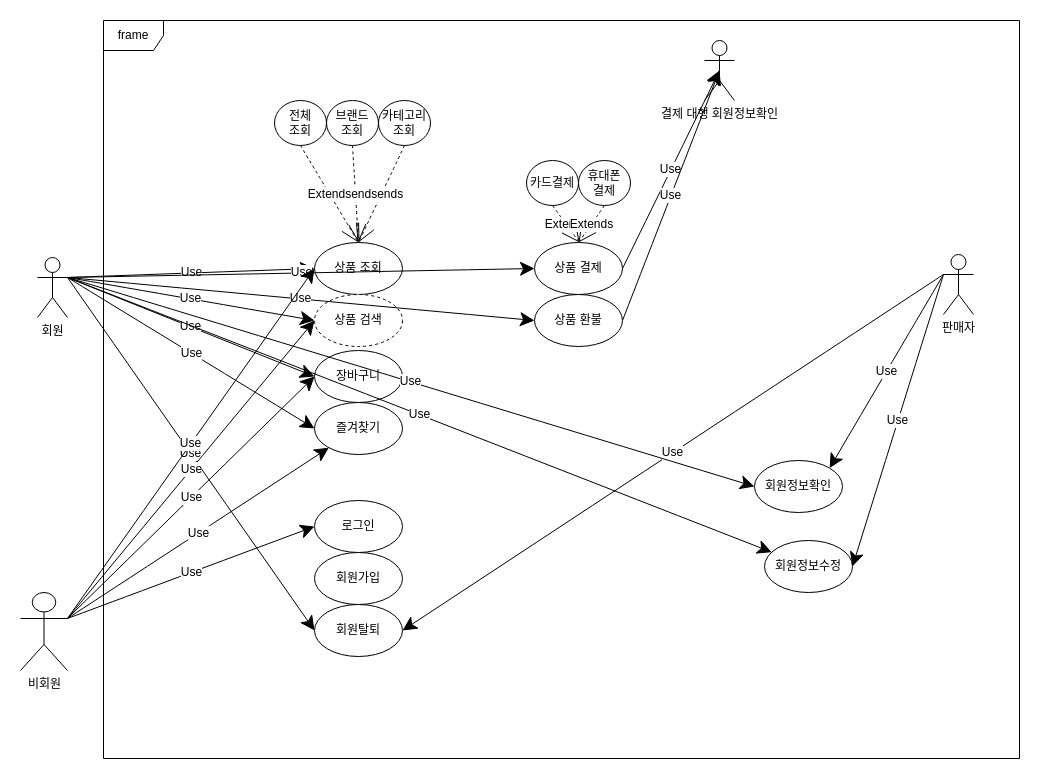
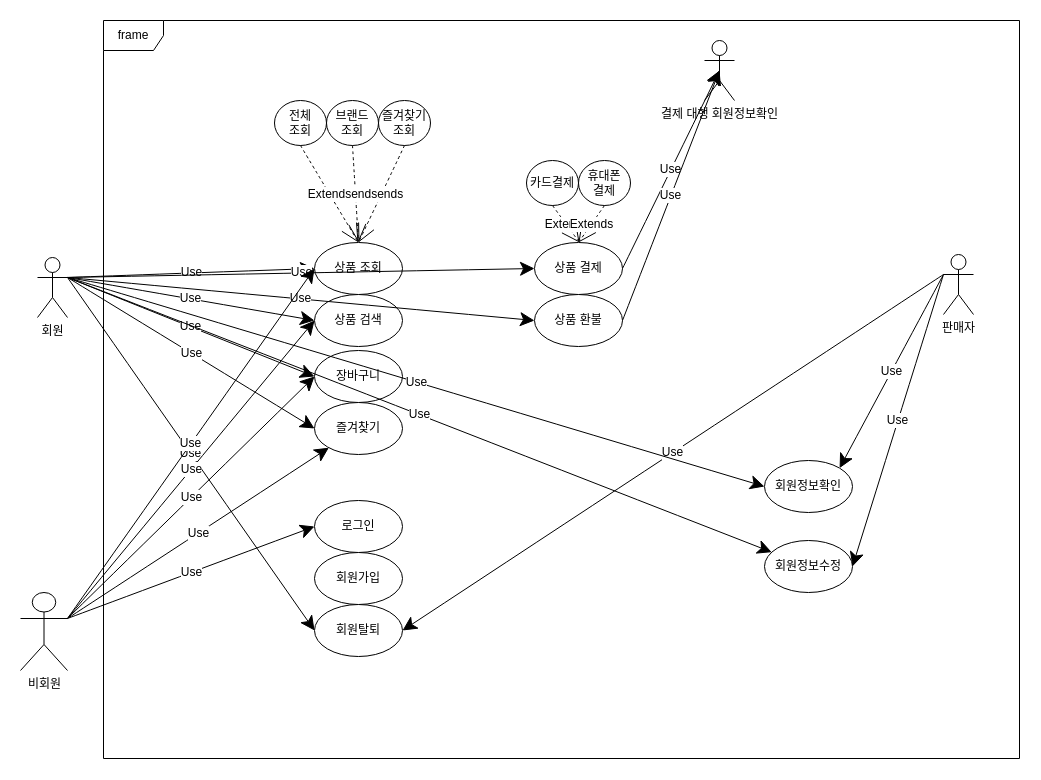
(405, 124) -> (405, 124)
(359, 321) -> (359, 321)
(799, 487) -> (809, 487)
